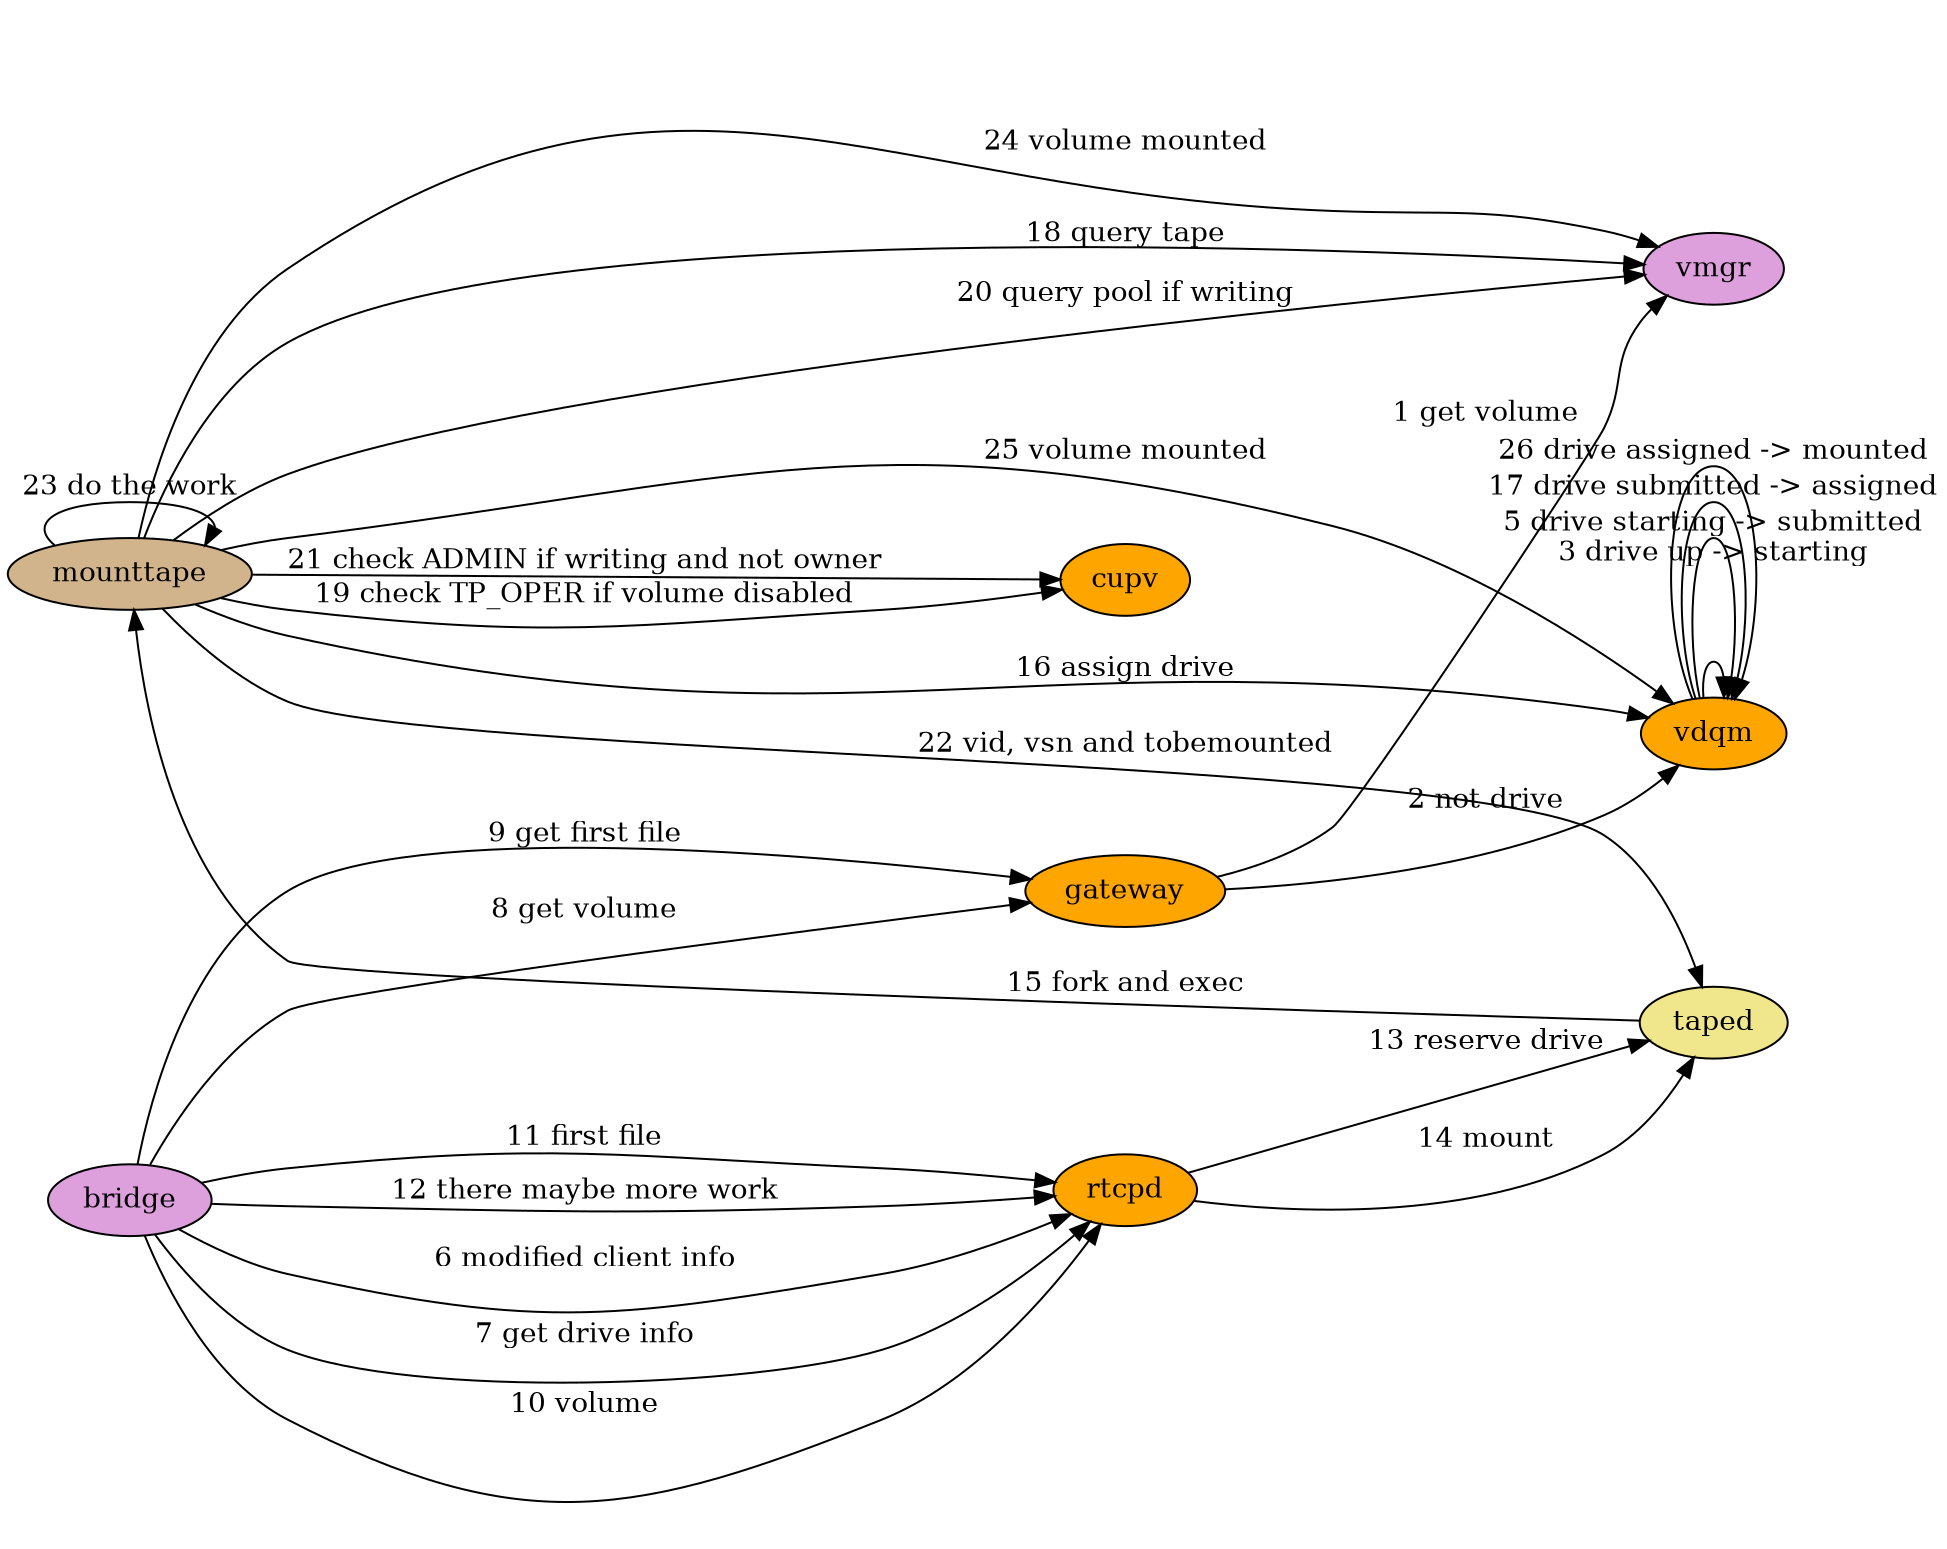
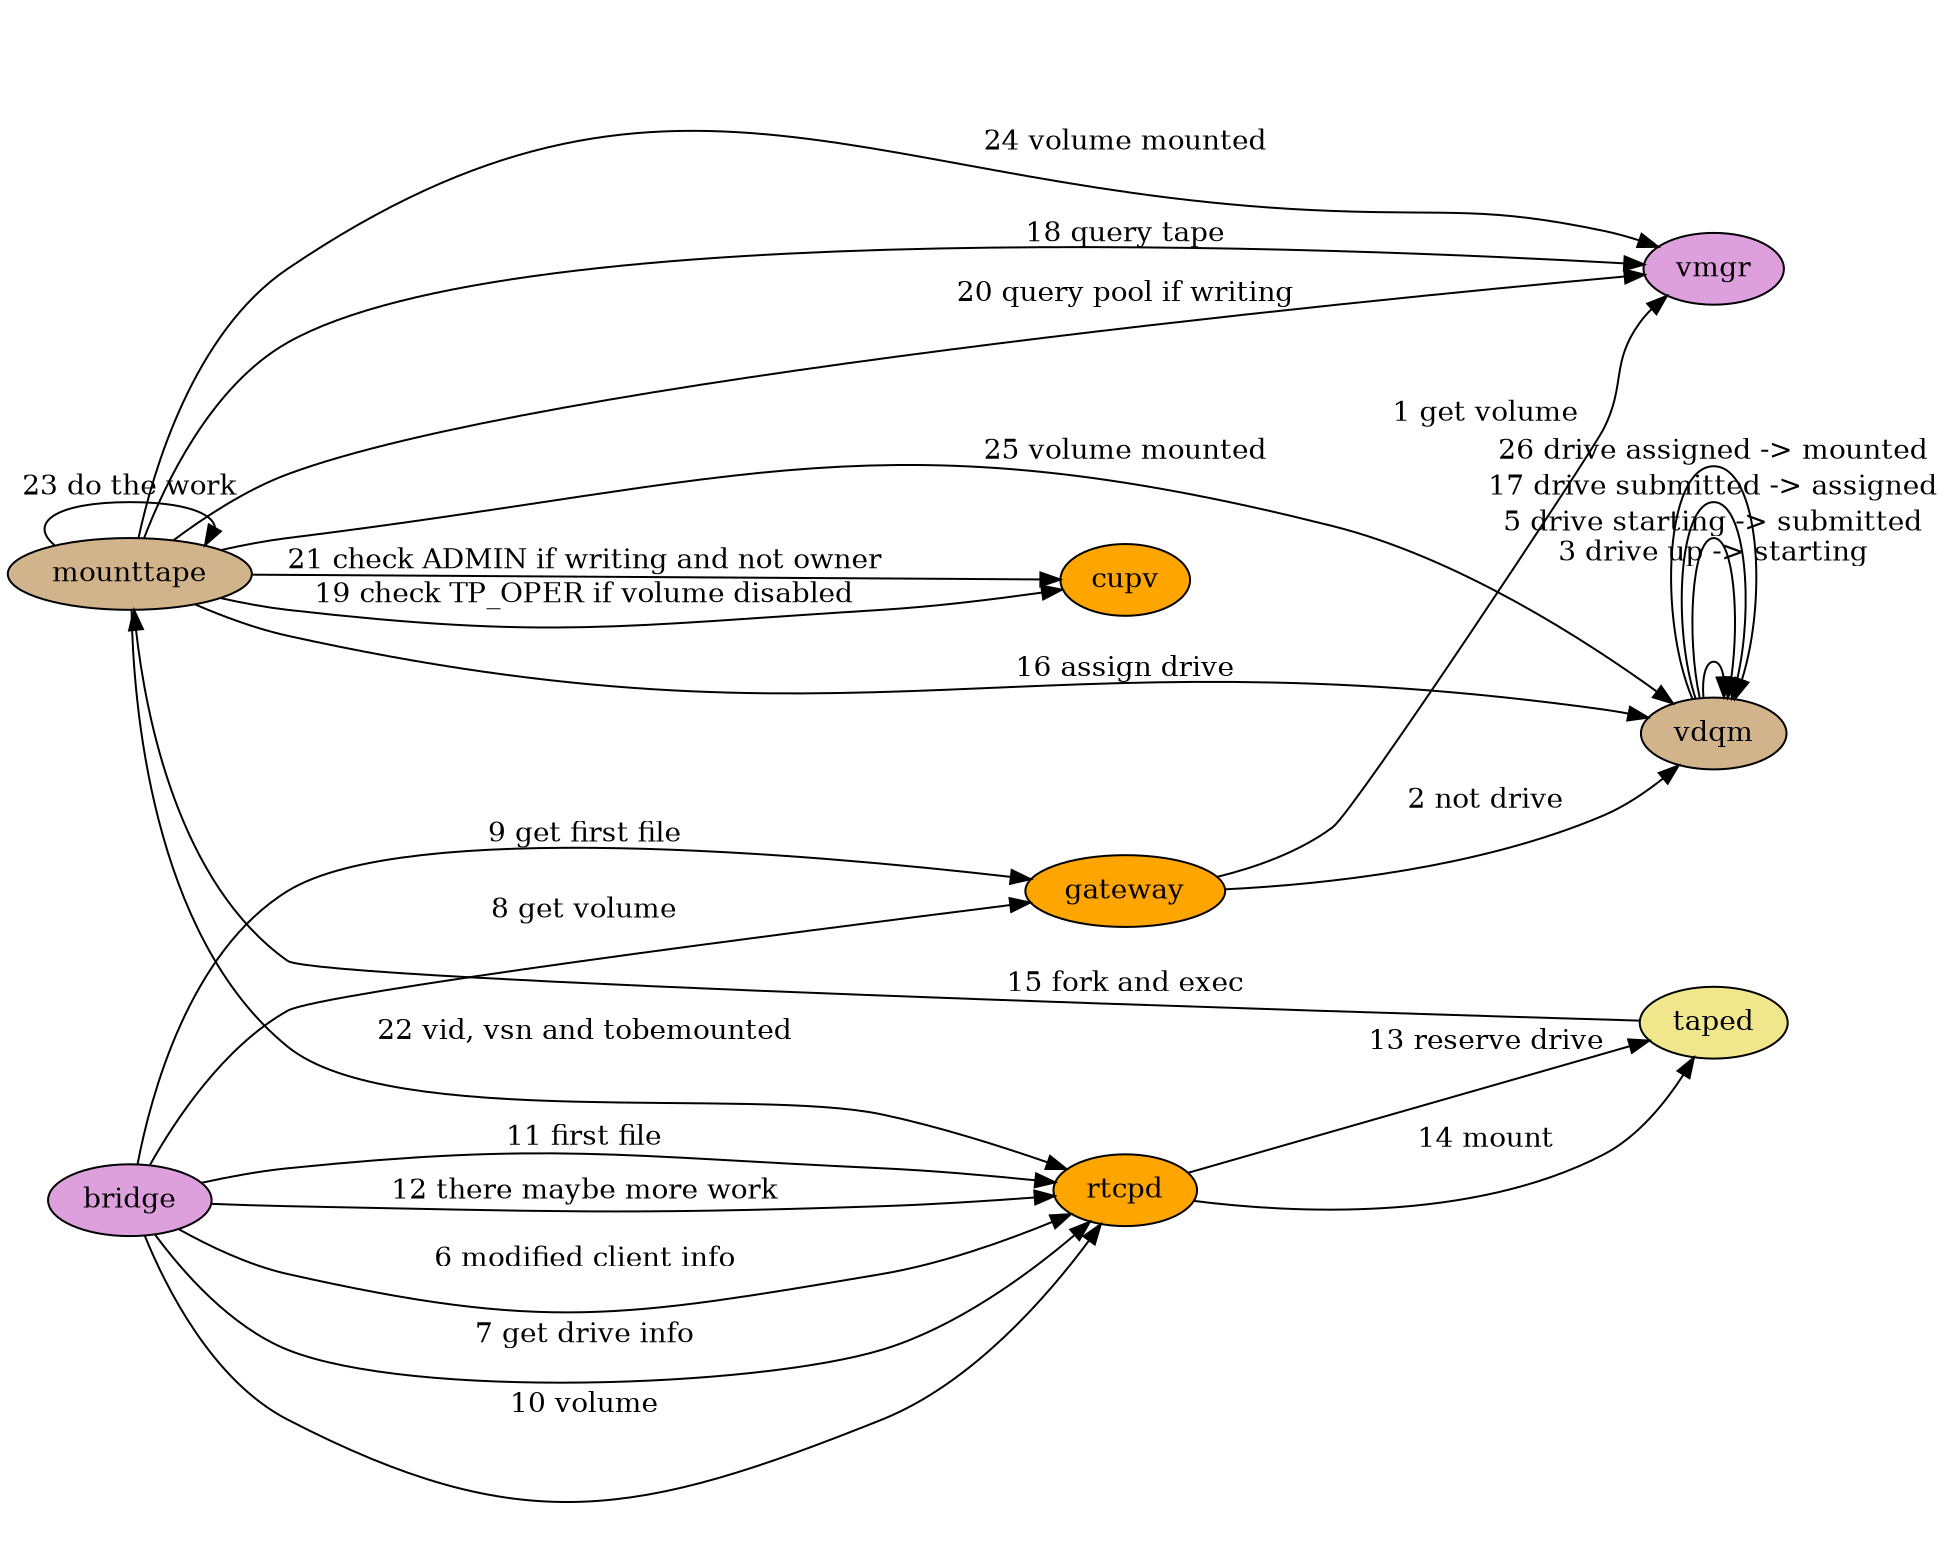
(1714, 733) -> (1714, 733)
(951, 760) -> (429, 1091)
